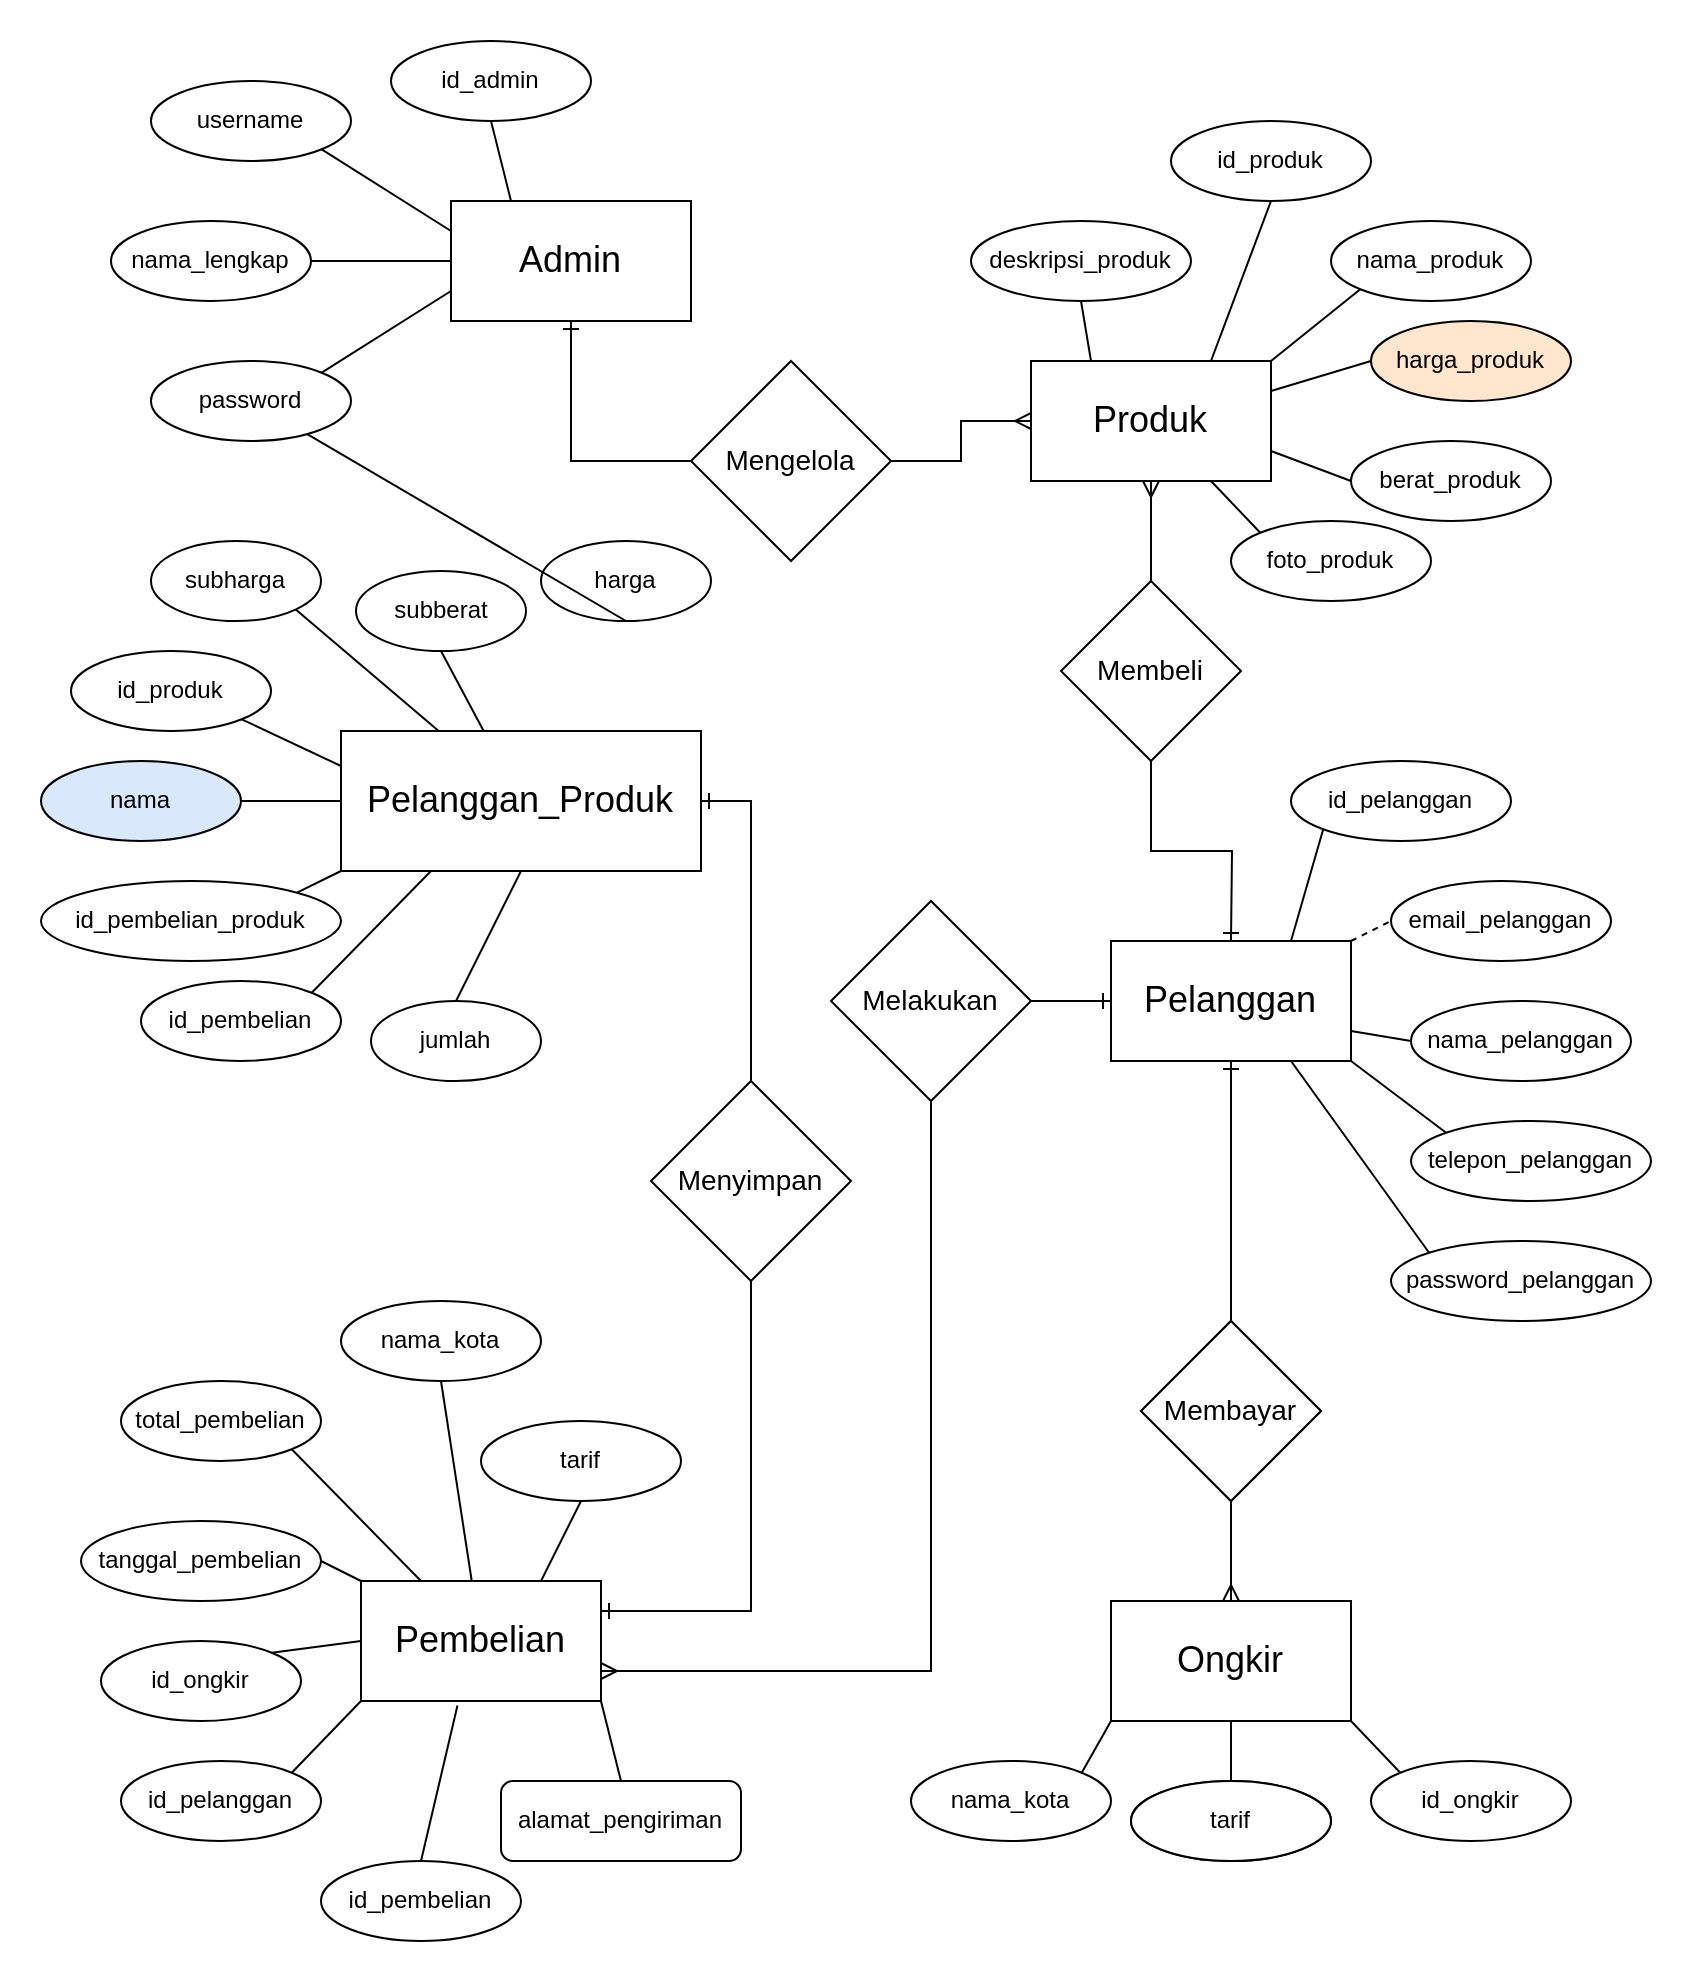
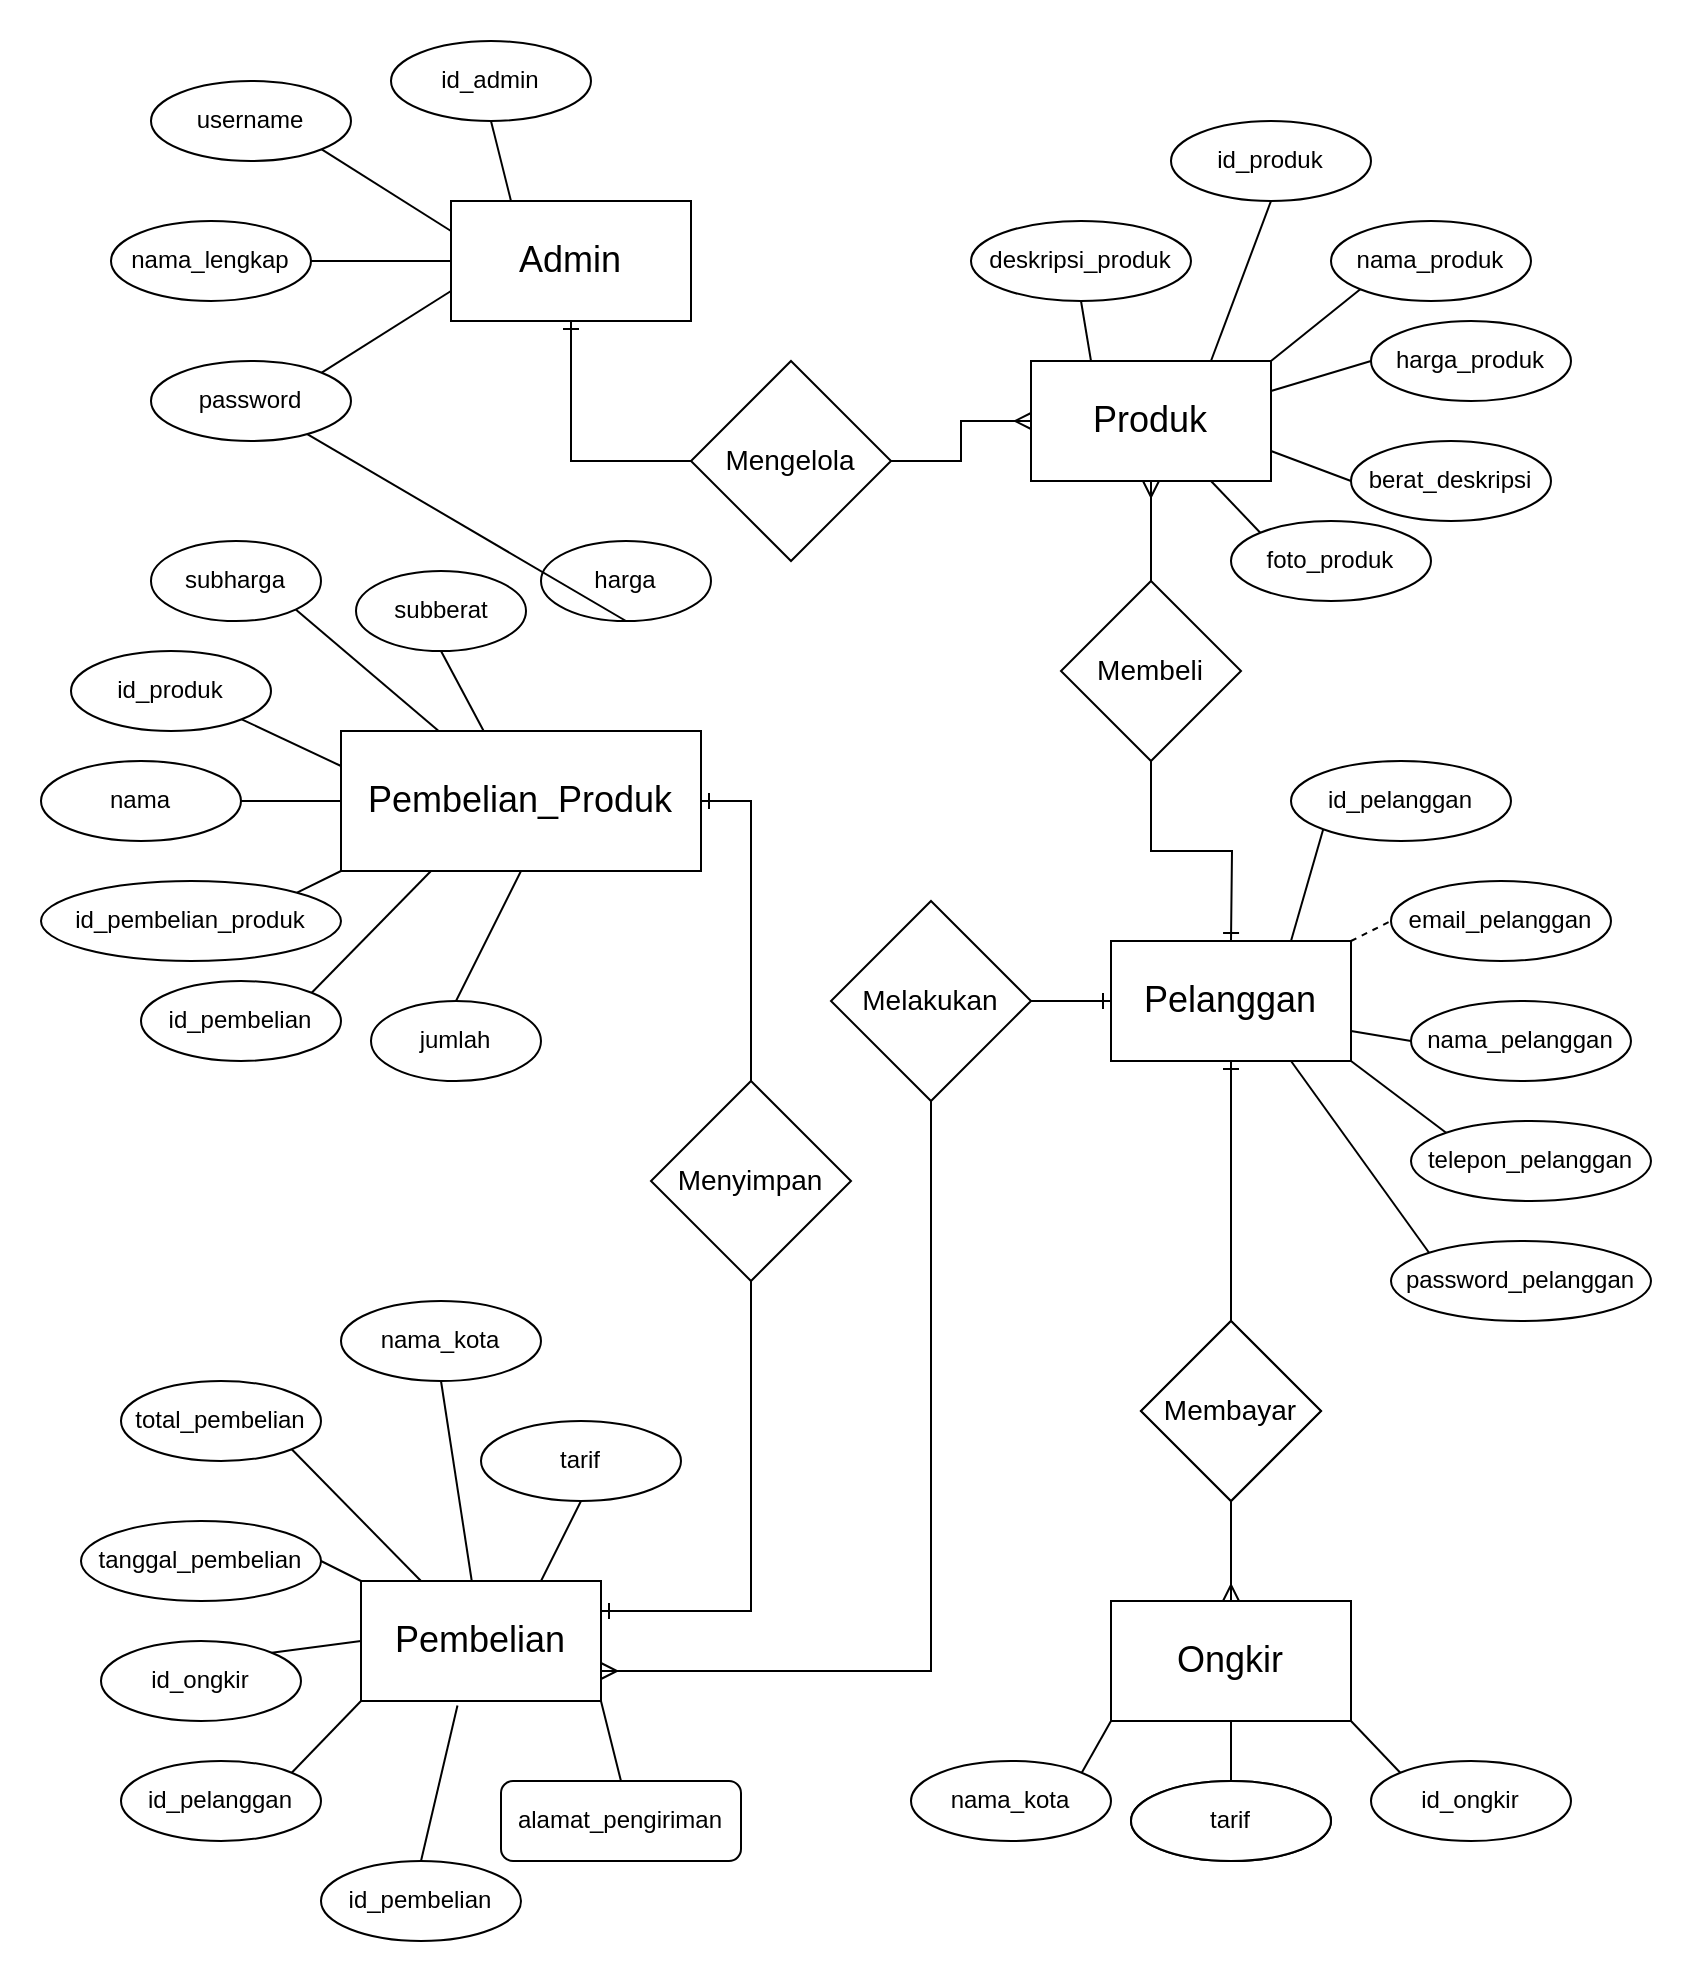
(1471, 361) -> (1471, 361)
(1451, 481) -> (1451, 481)
(141, 801) -> (141, 801)
(521, 801) -> (521, 801)
